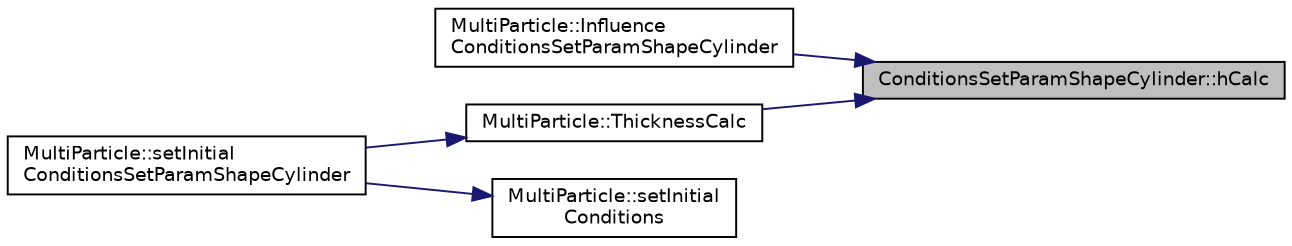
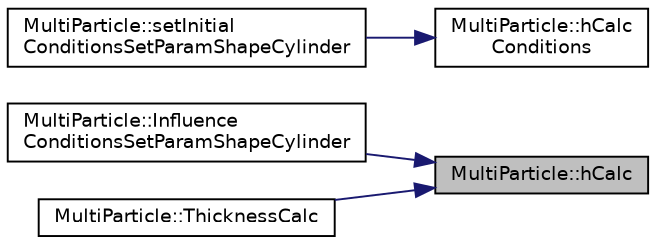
(1074, 80) -> (542, 175)
(406, 144) -> none
(614, 208) -> (542, 38)
